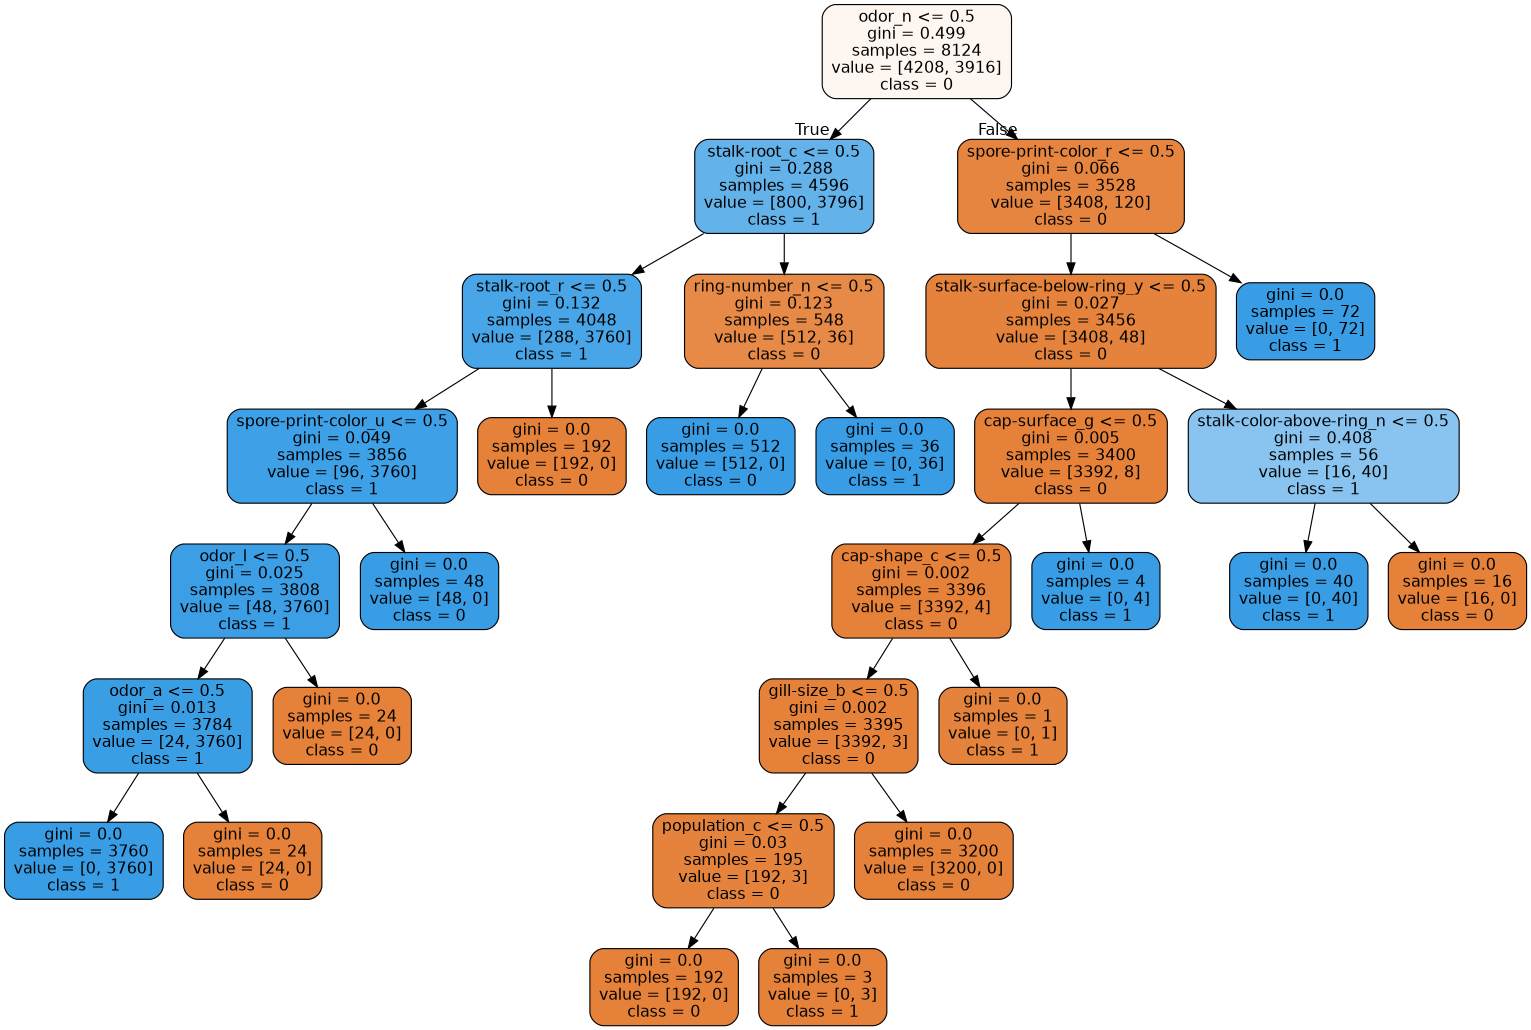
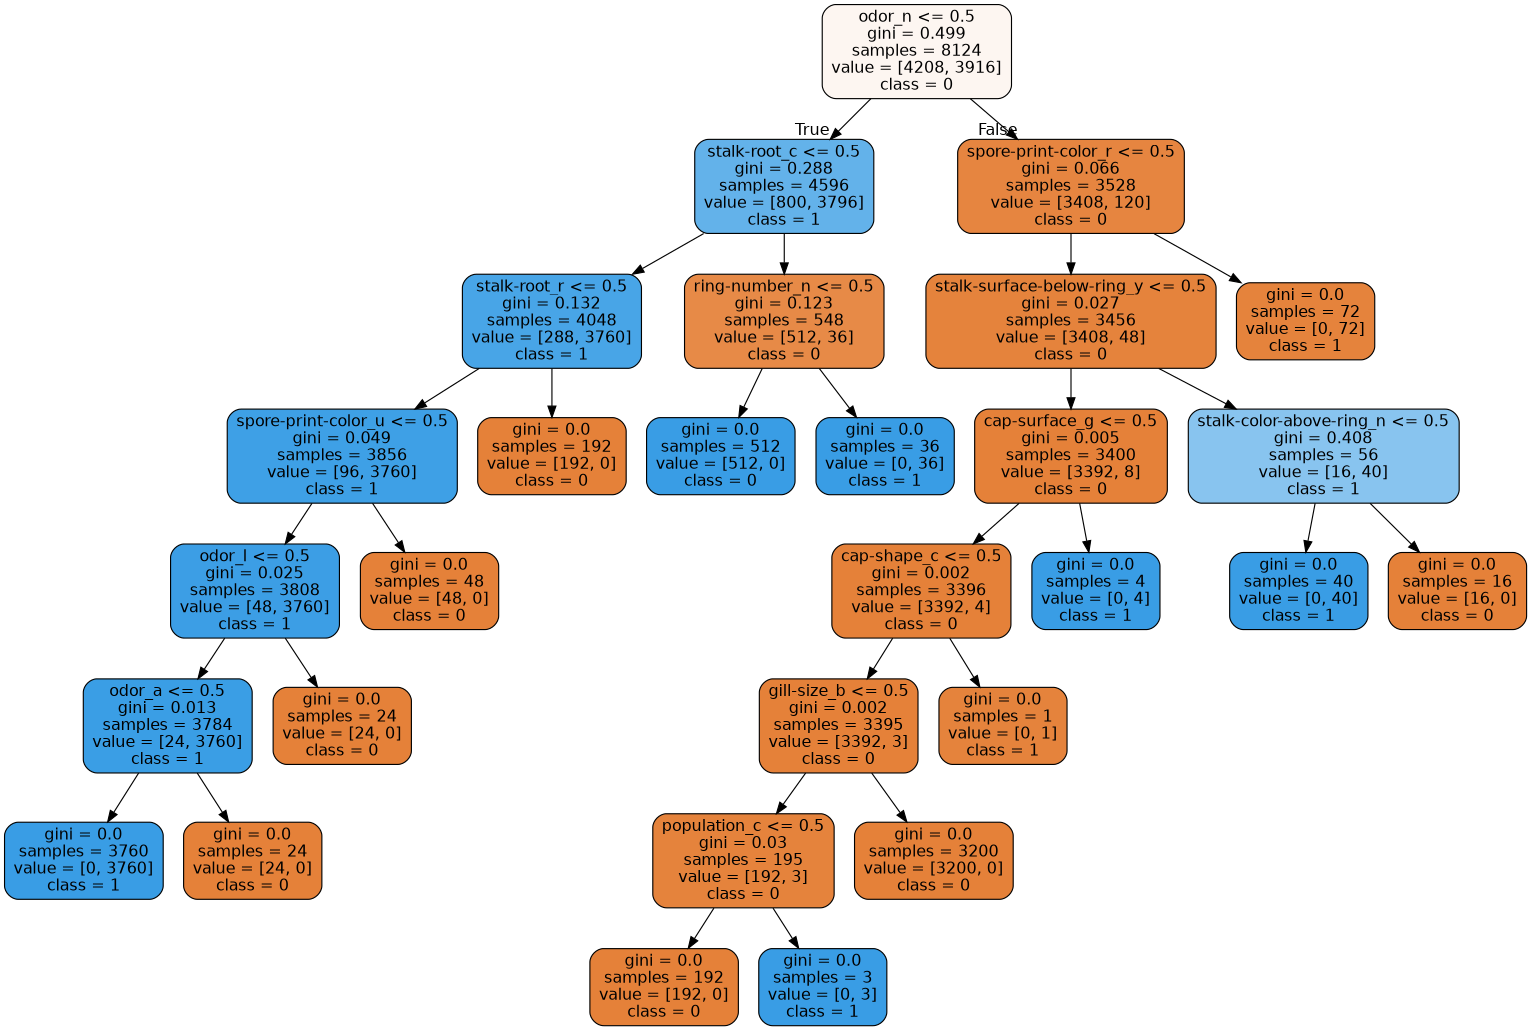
(1306, 321) -> (1306, 321)
(430, 591) -> (430, 591)
(823, 987) -> (823, 987)
